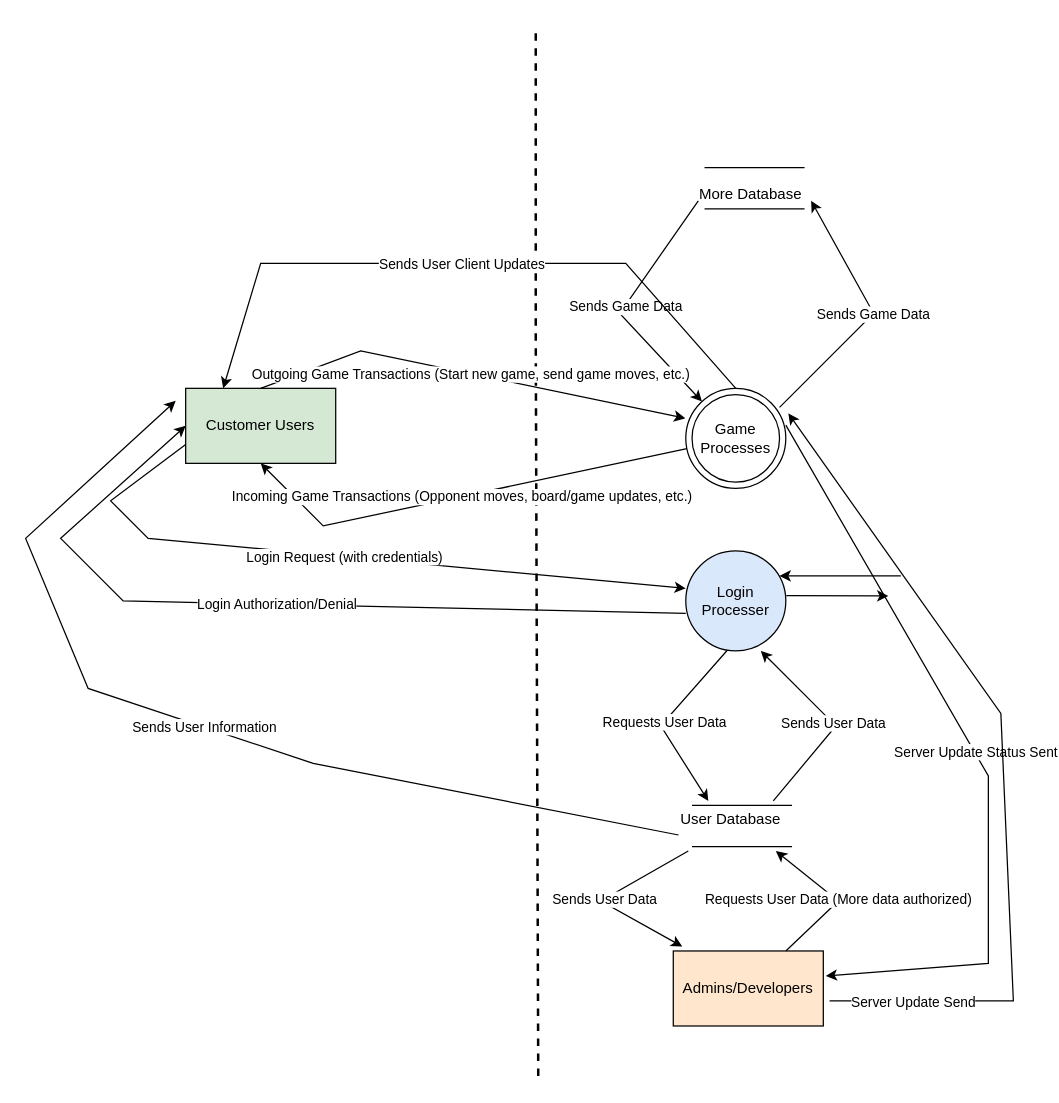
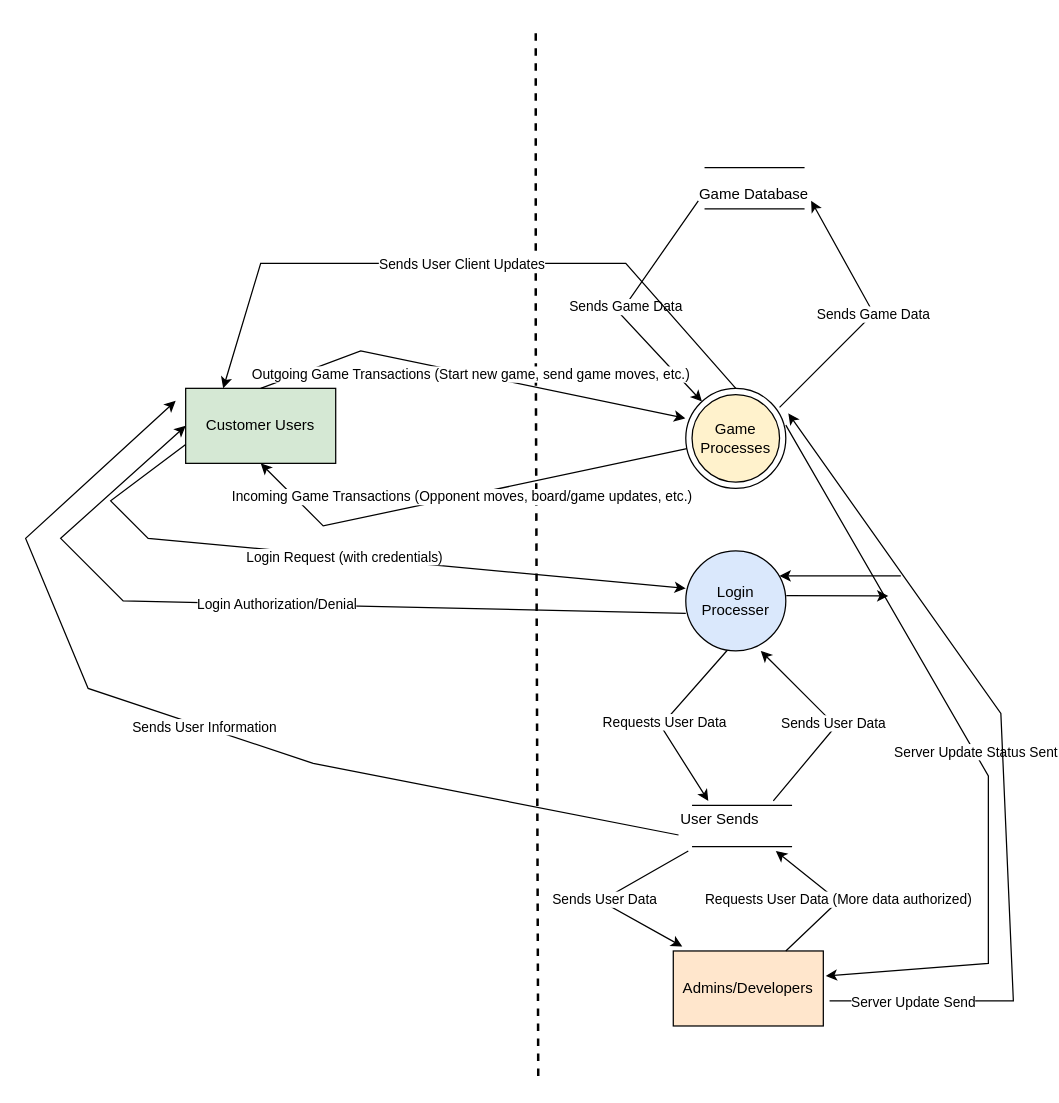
(752, 194) -> (752, 194)
(736, 438) -> (736, 438)
(733, 819) -> (721, 819)
